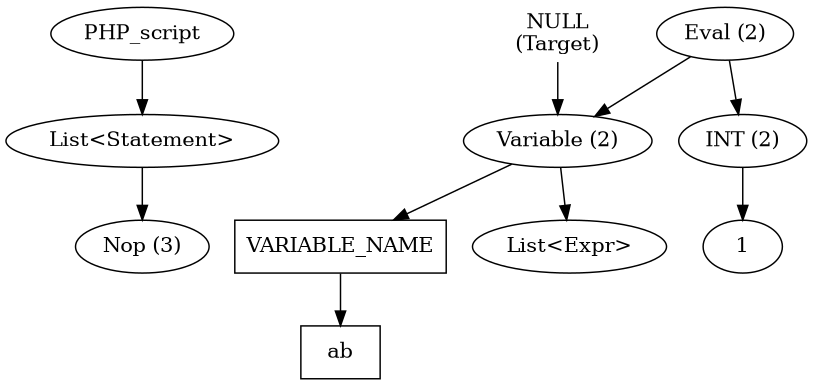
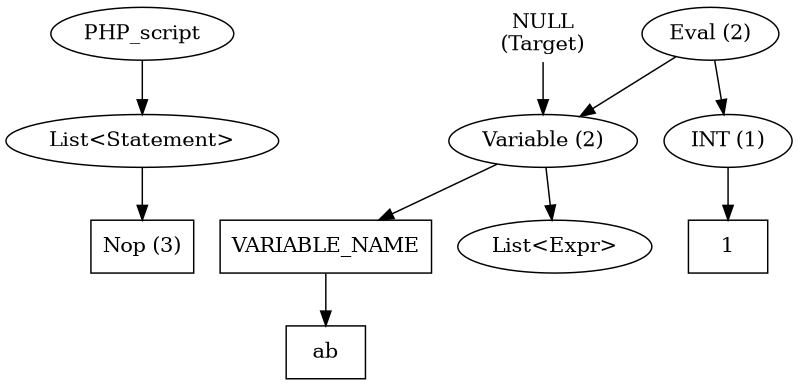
(743, 141) -> (728, 141)
(142, 247) -> (142, 247)
(743, 247) -> (728, 247)
